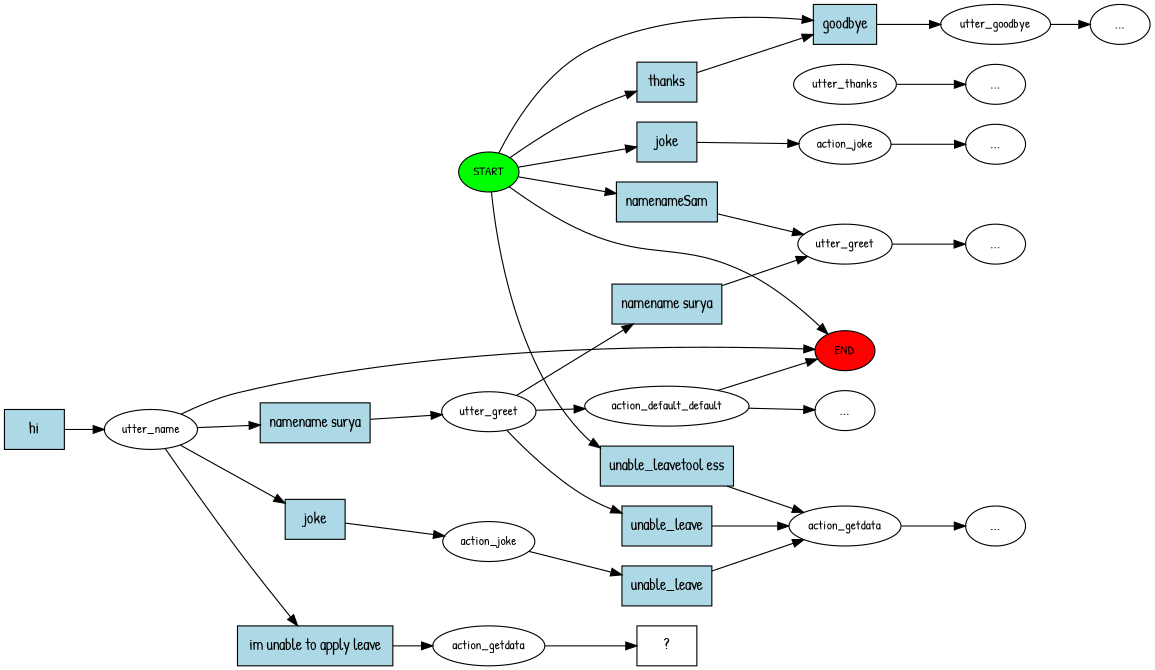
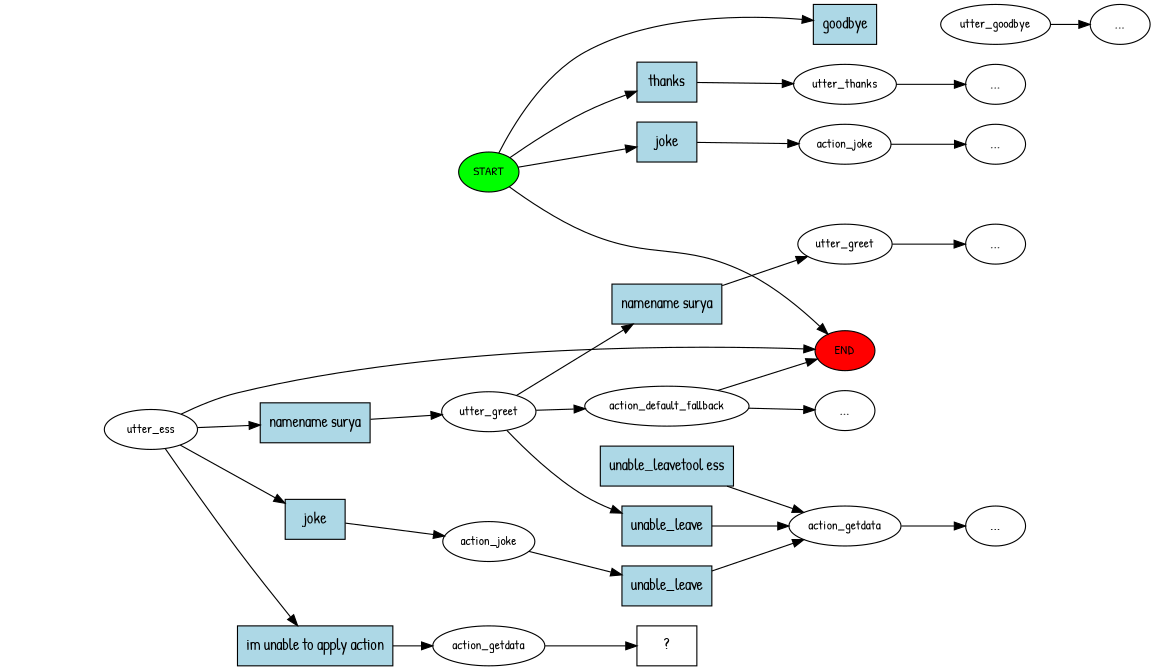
(903, 24) -> none
(750, 55) -> (740, 83)
(667, 202) -> none
(521, 326) -> none
(667, 406) -> (667, 406)
(34, 429) -> none
(151, 429) -> (151, 429)
(315, 646) -> (315, 646)
